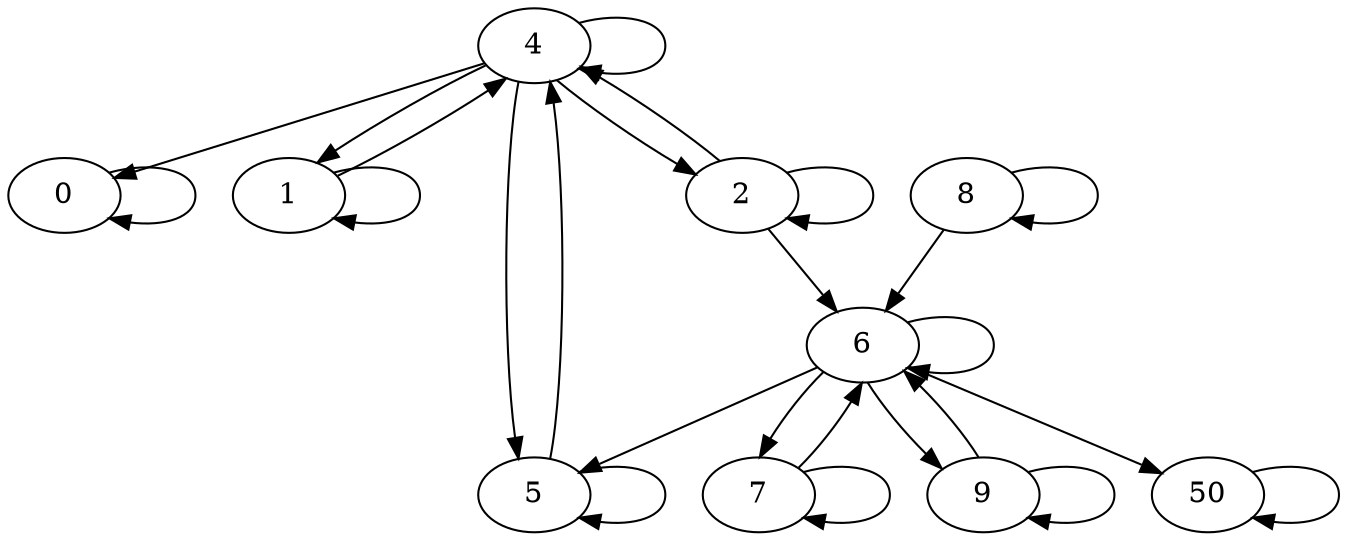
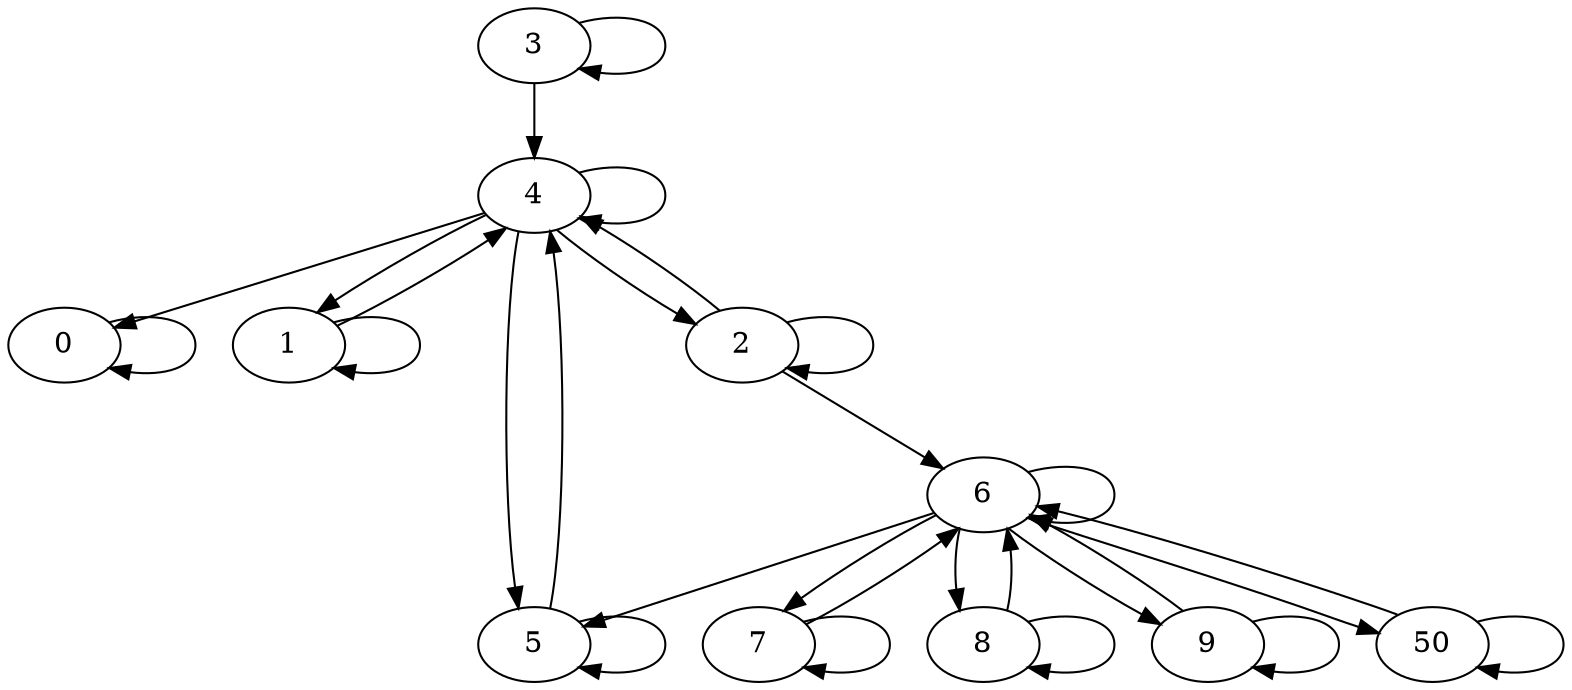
none -> (534, 46)
none -> (956, 559)
none -> (1229, 559)
